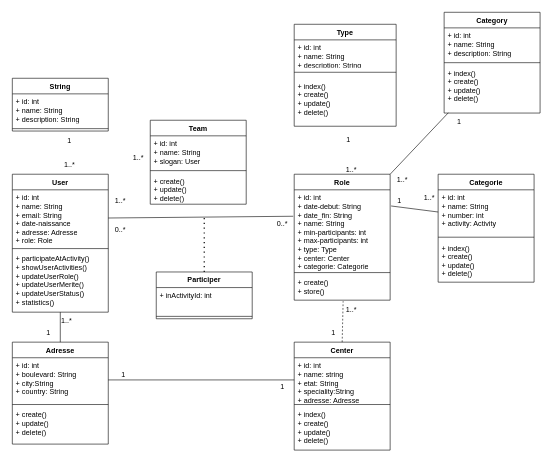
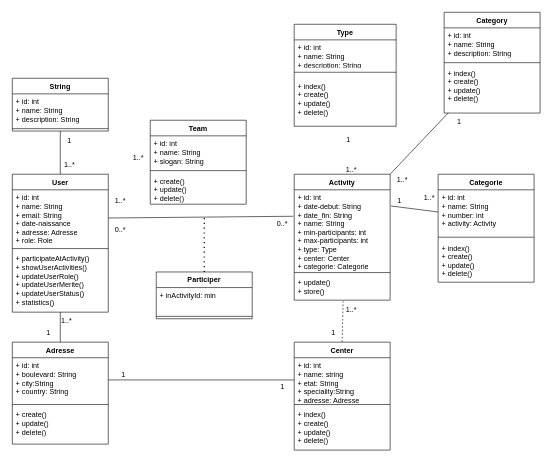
(178, 153) -> (181, 153)
none -> (60, 154)
(342, 183) -> (342, 183)
(317, 288) -> (317, 288)
(192, 296) -> (192, 296)
